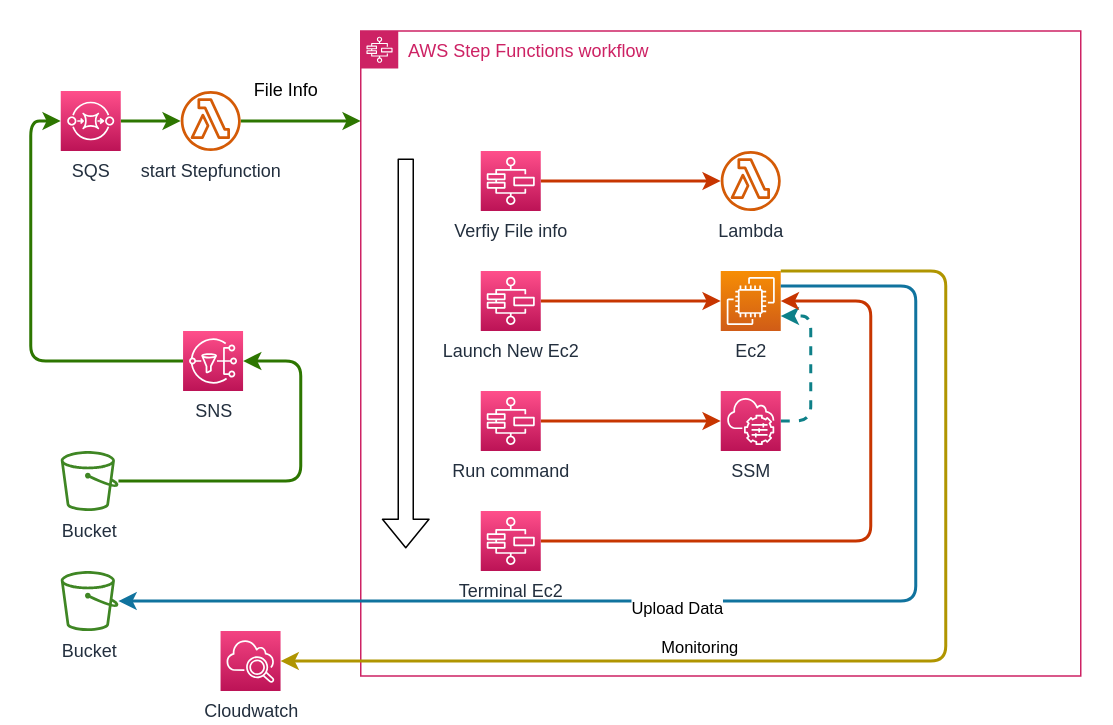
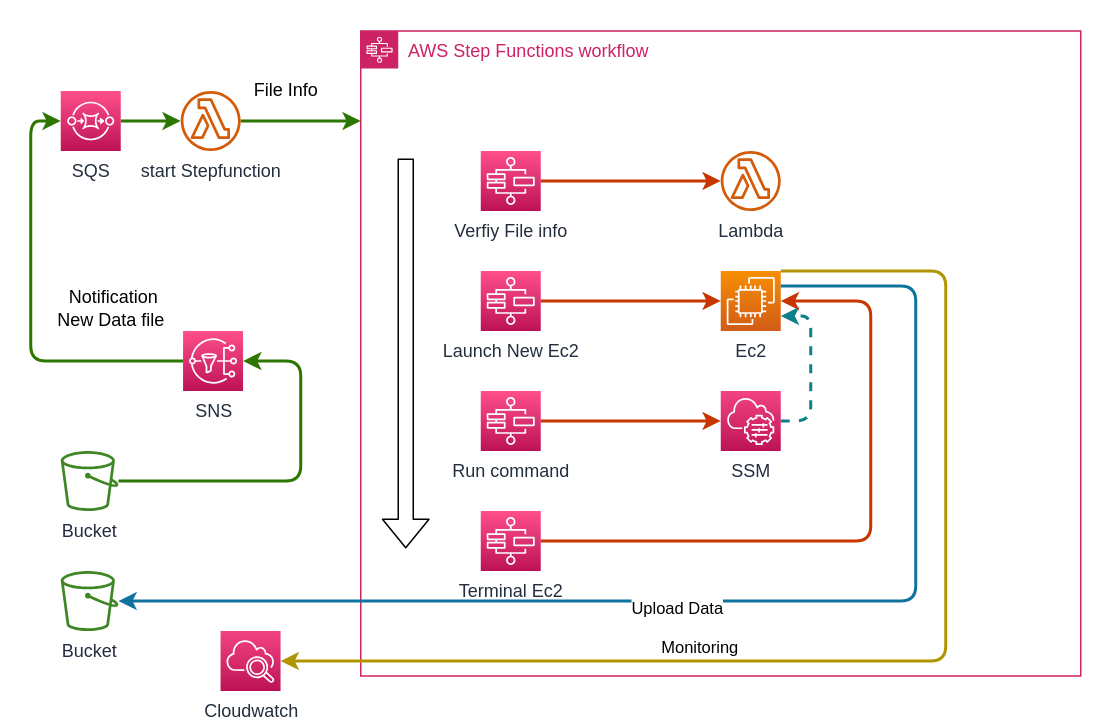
none -> (113, 308)
